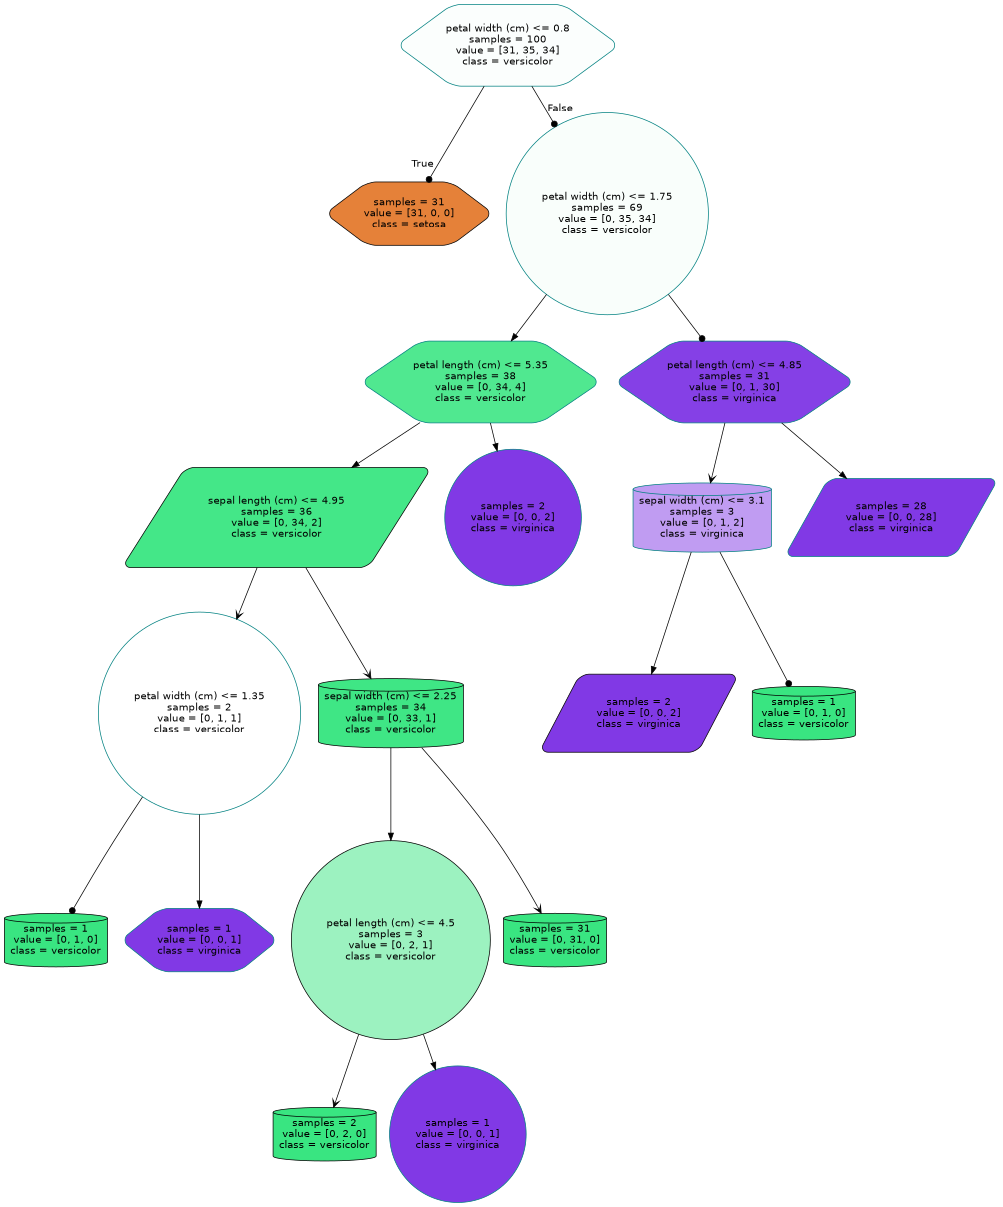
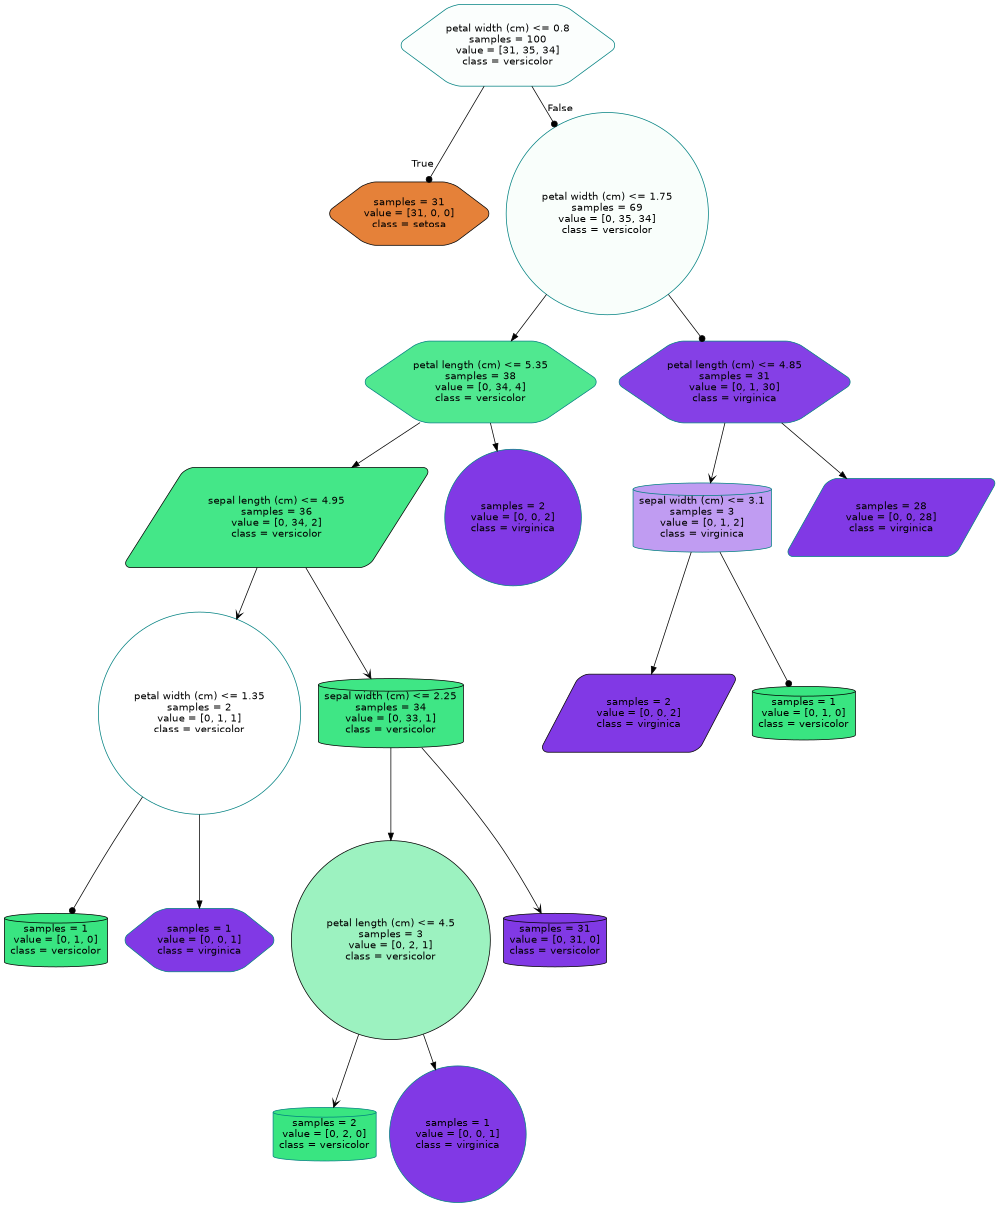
(555, 940) -> (555, 940)
(325, 1134) -> (325, 1134)
